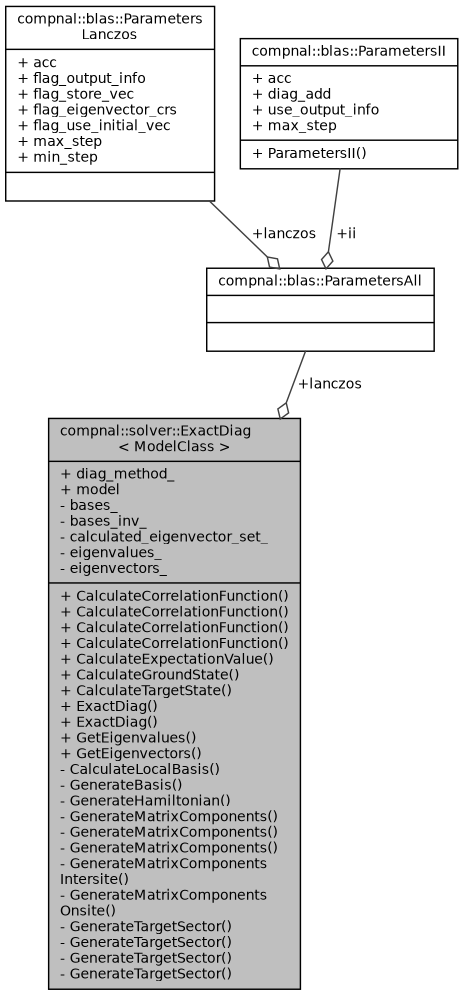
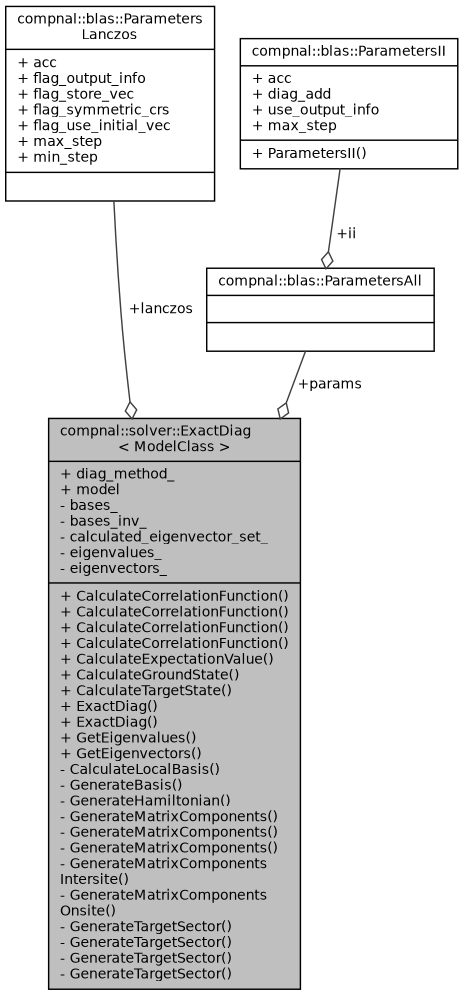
(97, 110) -> (94, 110)
(238, 229) -> (120, 301)
(328, 385) -> (328, 385)
